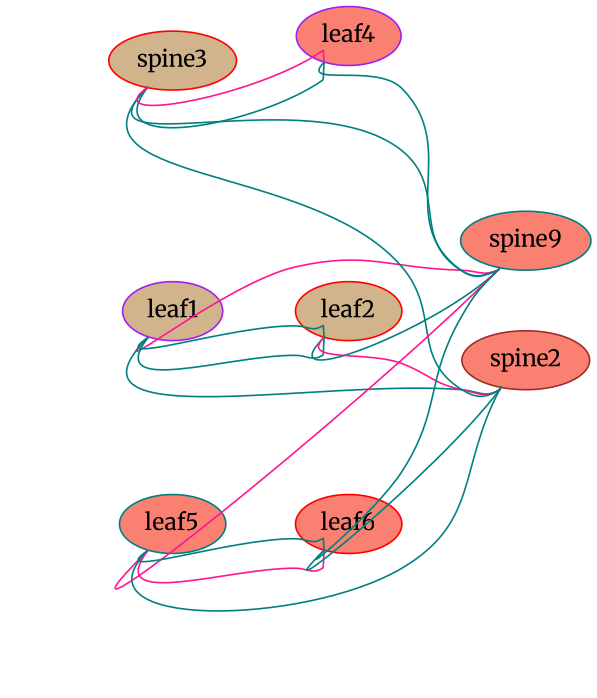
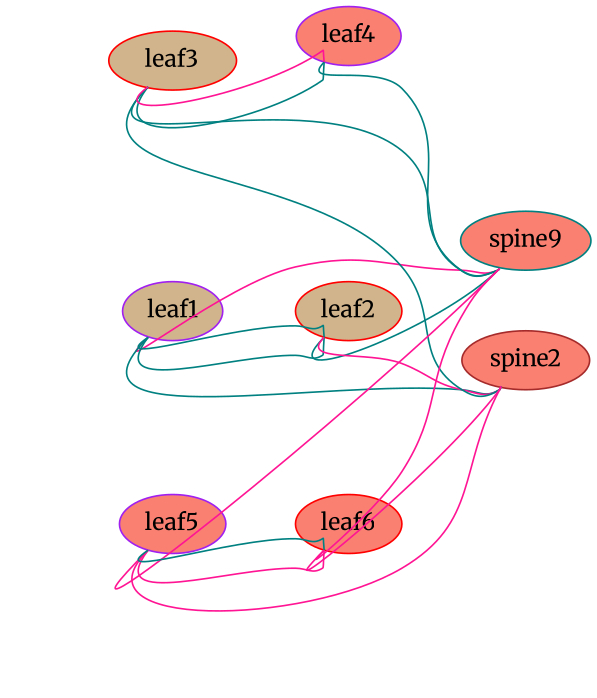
(173, 61) -> (173, 61)
(423, 429) -> (423, 429)
(401, 493) -> (401, 493)
(173, 524) -> (173, 524)
(352, 589) -> (352, 589)
